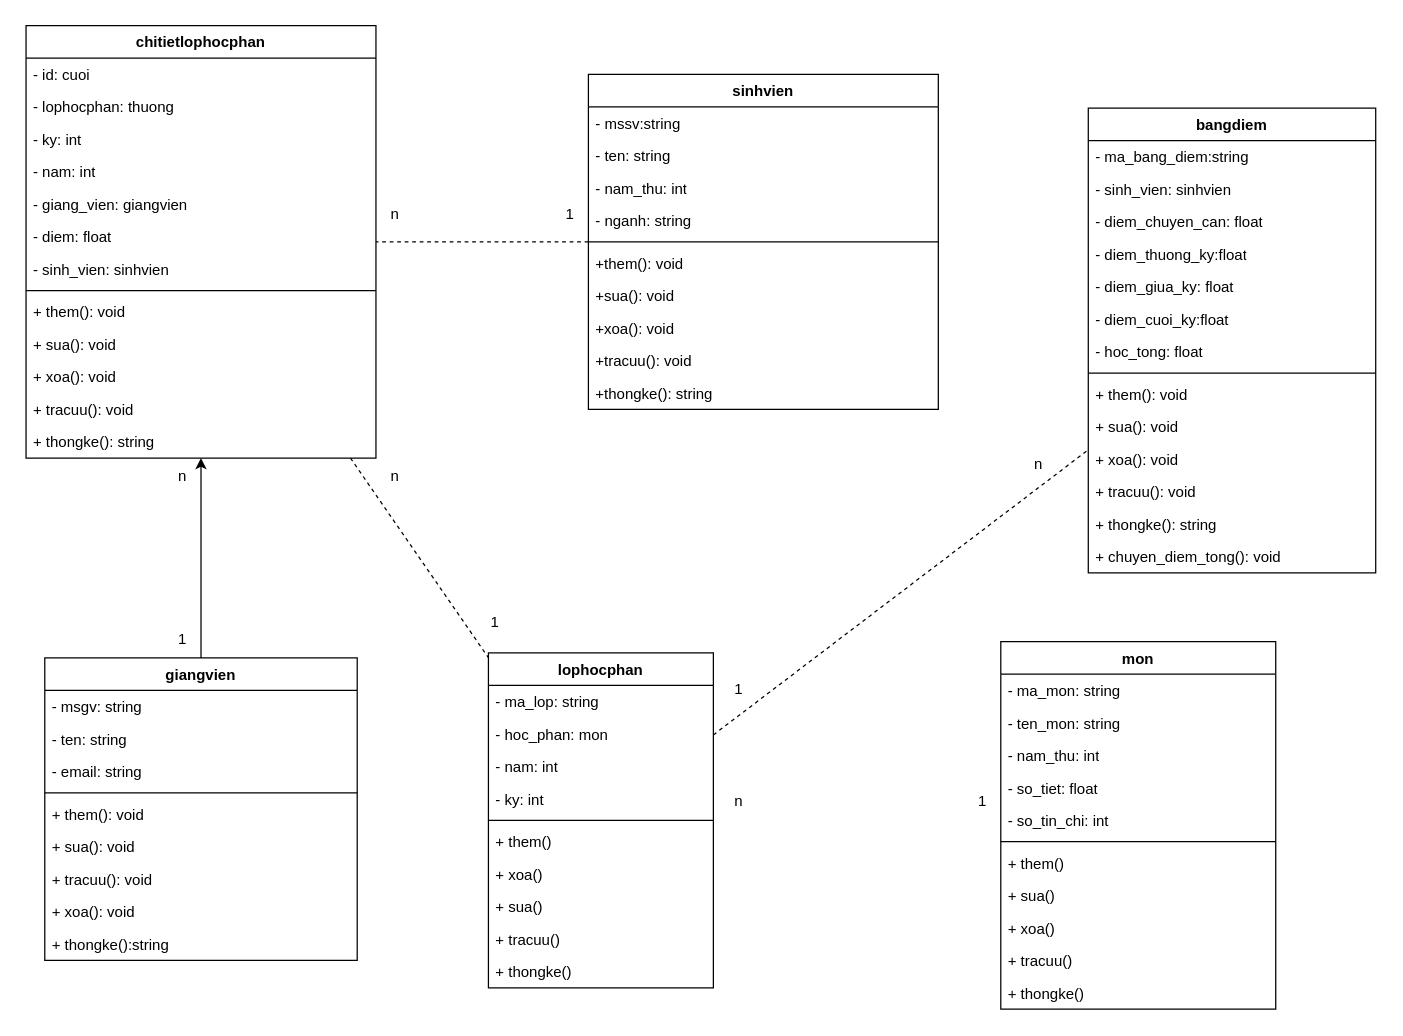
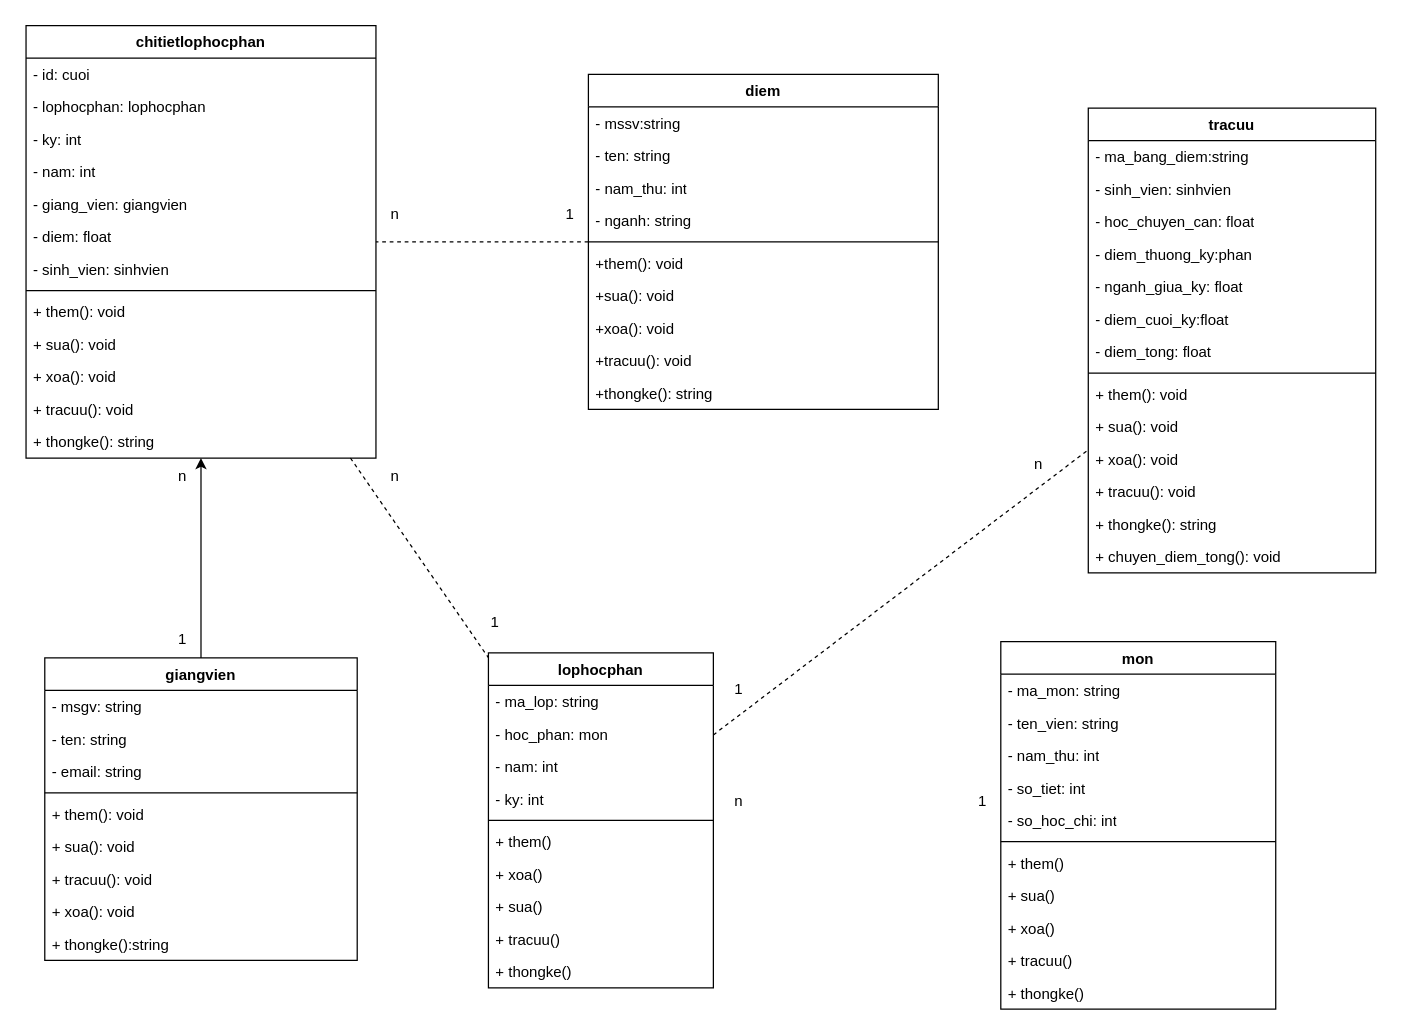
(763, 92) -> (763, 92)
(109, 108) -> (124, 108)
(1232, 126) -> (1232, 126)
(1187, 223) -> (1184, 223)
(1180, 256) -> (1178, 256)
(1172, 288) -> (1178, 288)
(1159, 353) -> (1161, 353)
(1072, 725) -> (1074, 725)
(1066, 790) -> (1057, 790)
(1068, 822) -> (1070, 822)
